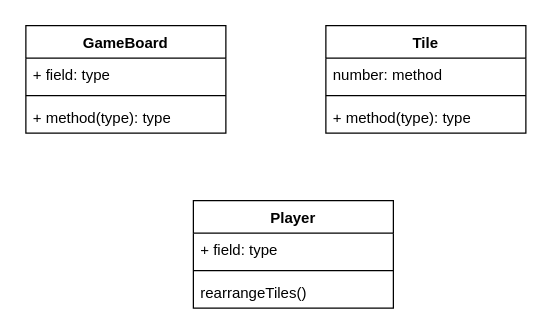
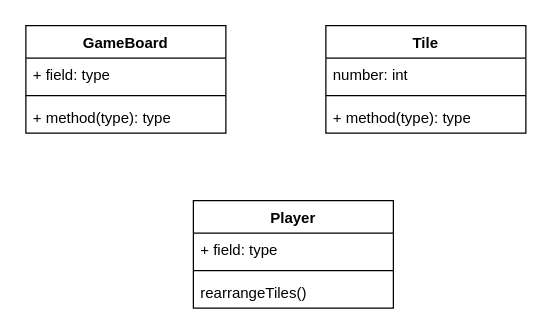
(388, 76) -> (373, 76)
